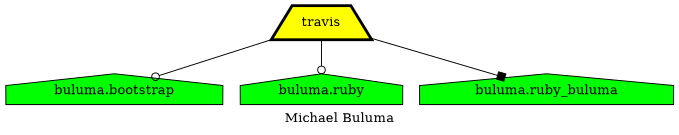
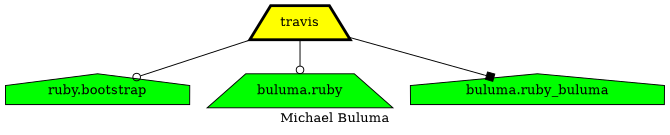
(114, 91) -> (98, 91)
(321, 91) -> (300, 91)
